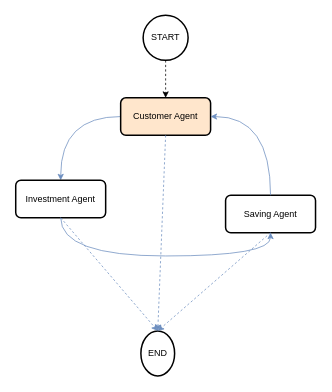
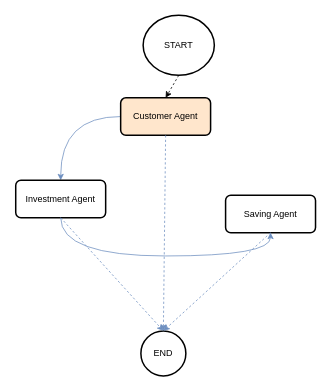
(165, 38) -> (179, 45)
(260, 142) -> none
(158, 354) -> (163, 354)
